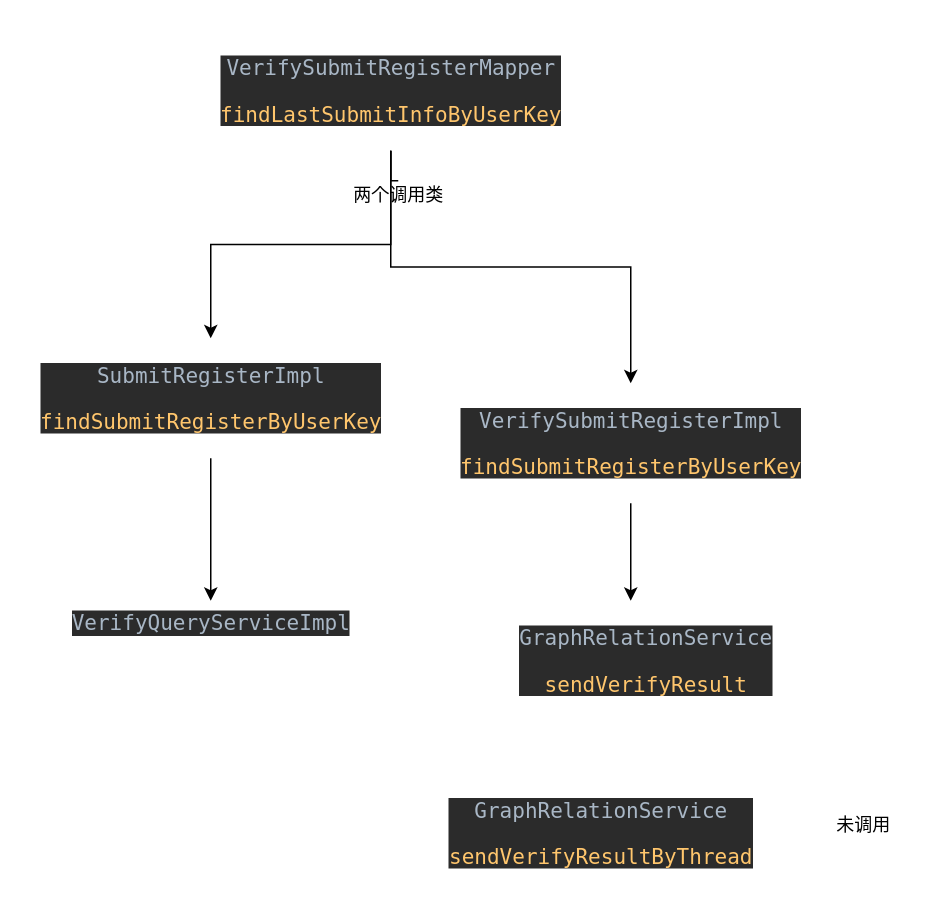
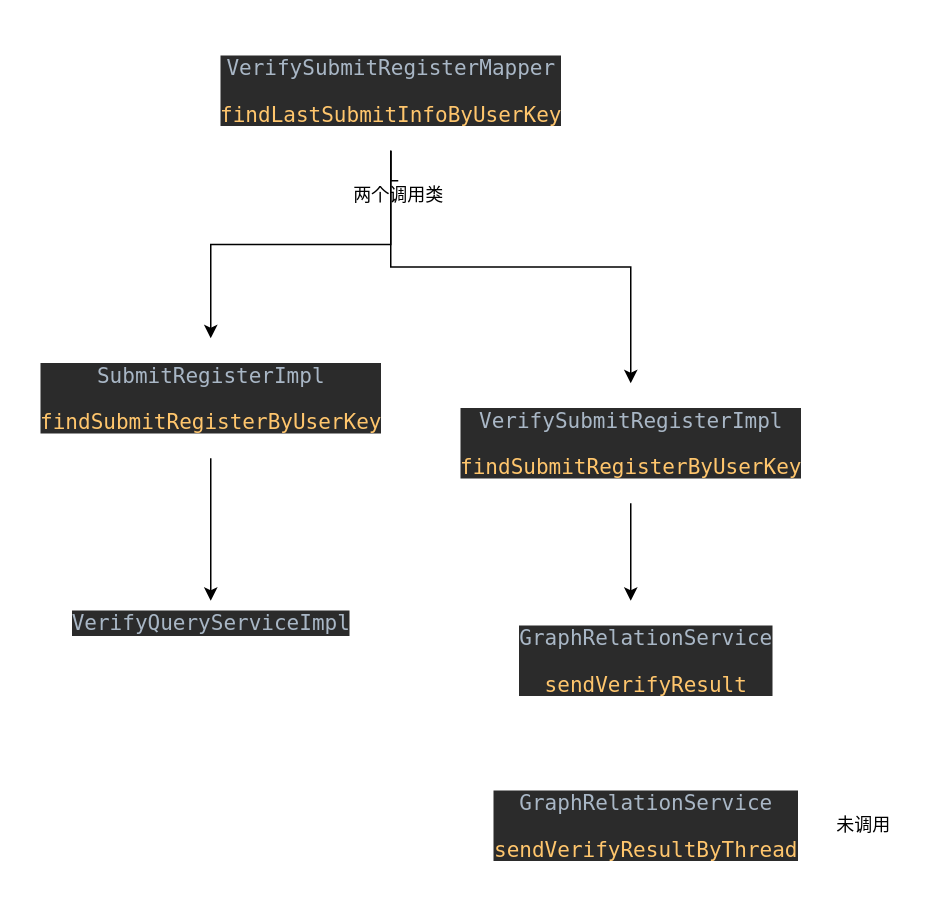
(601, 833) -> (646, 826)
